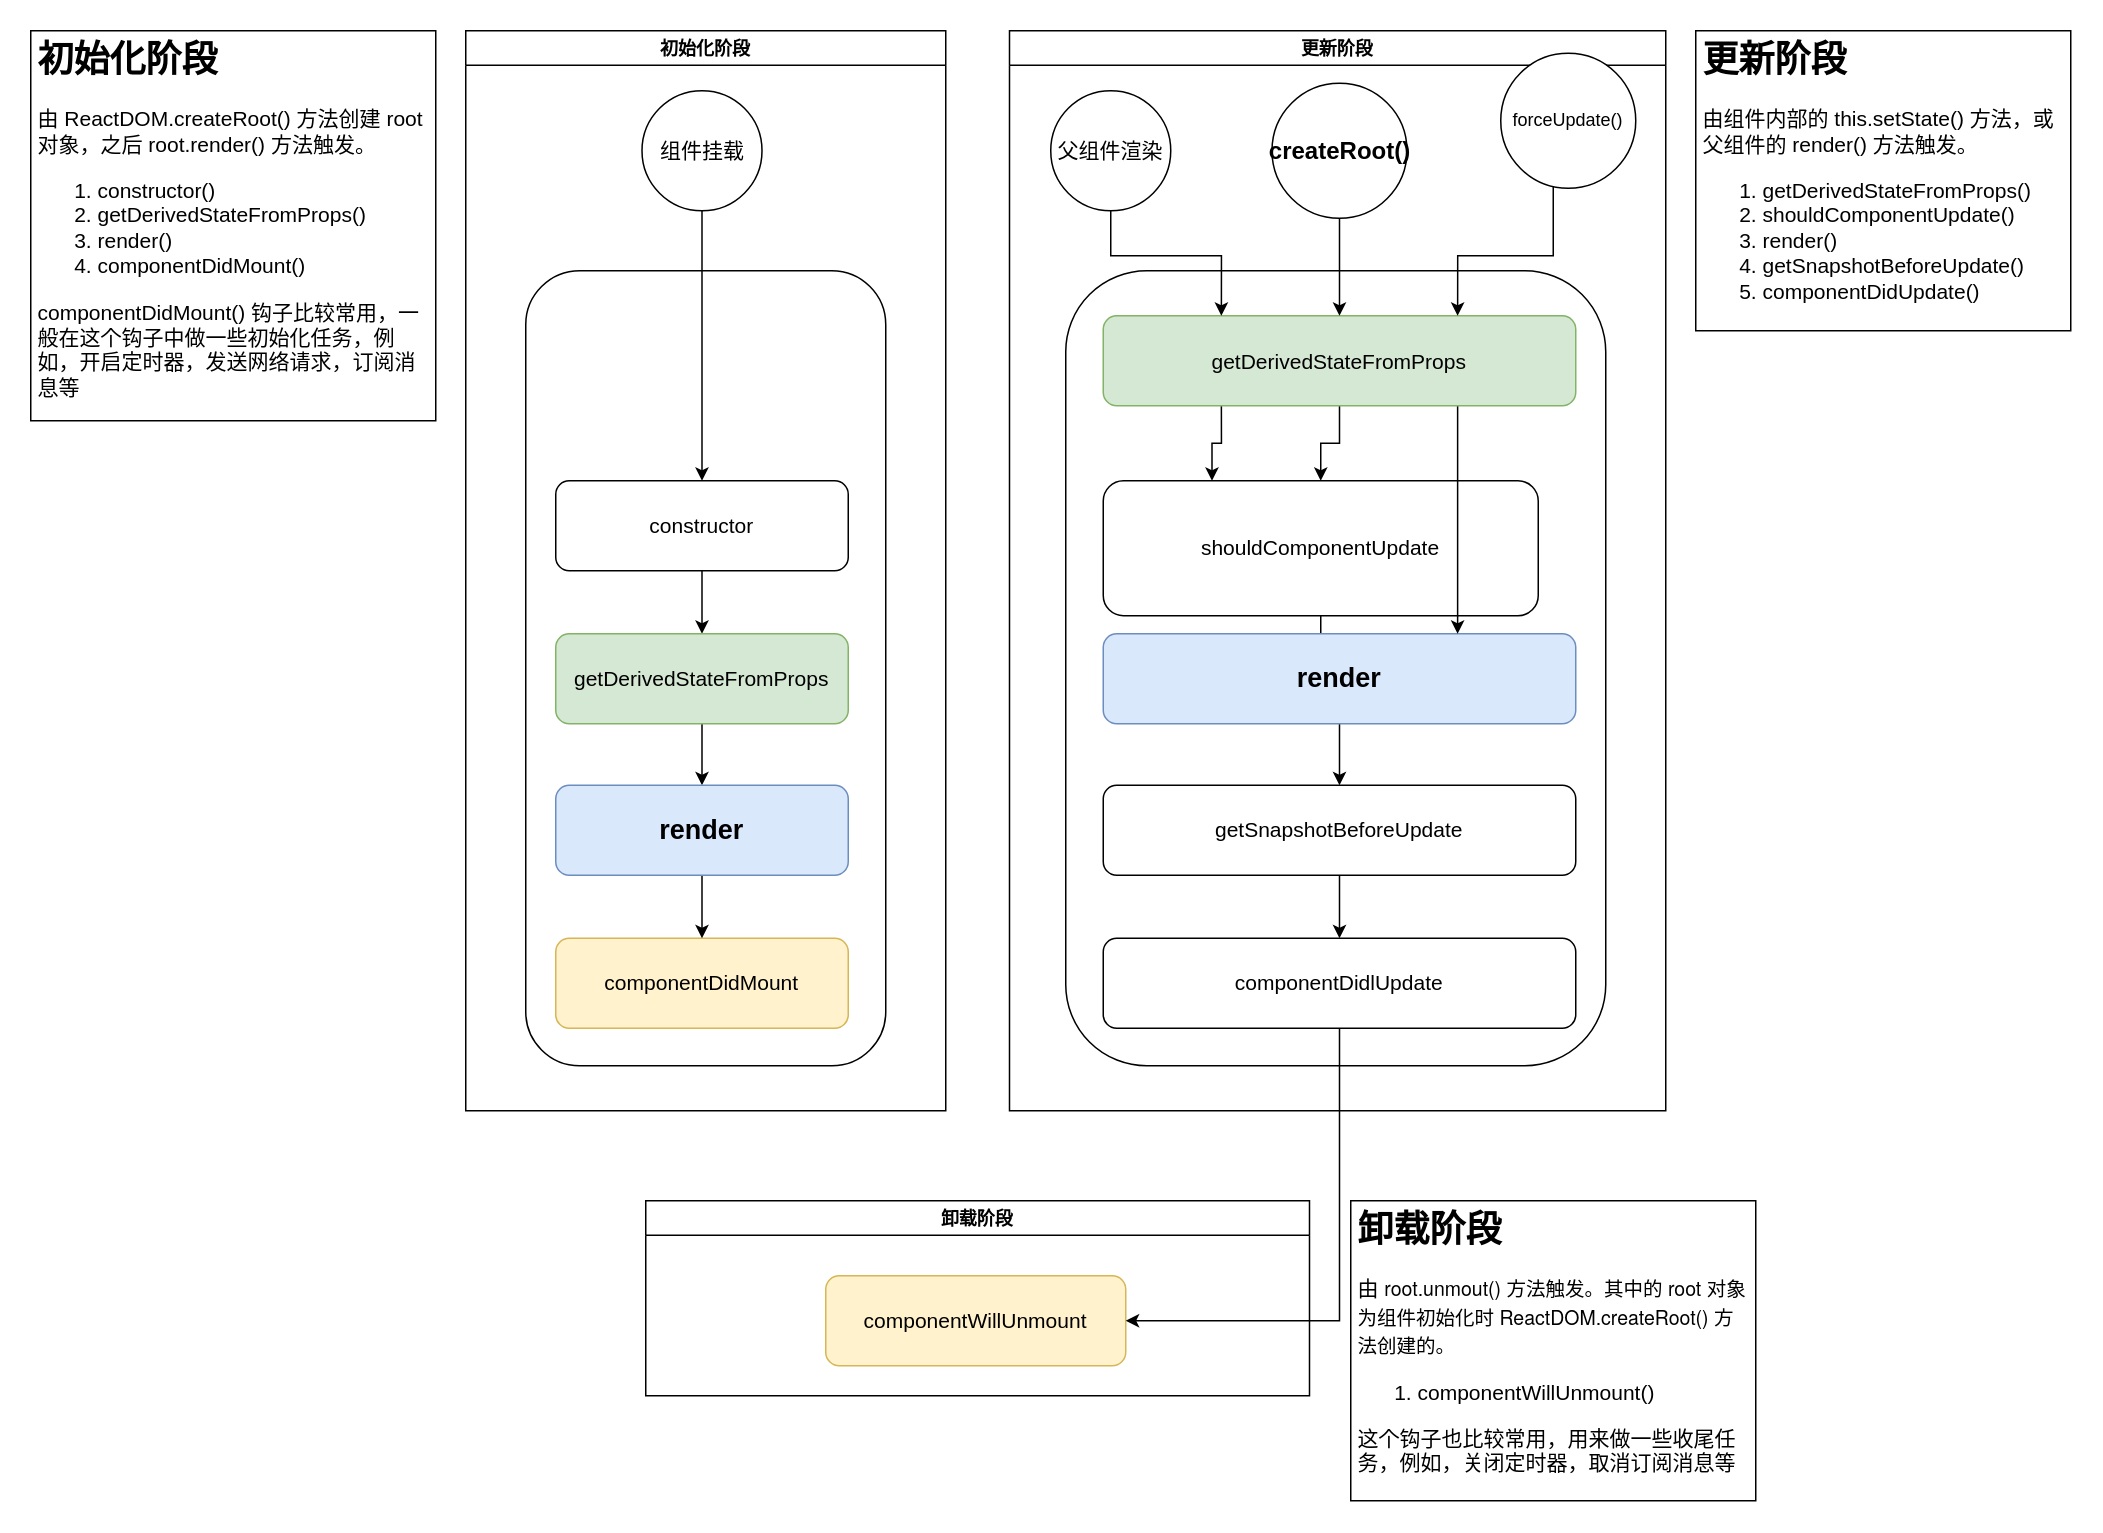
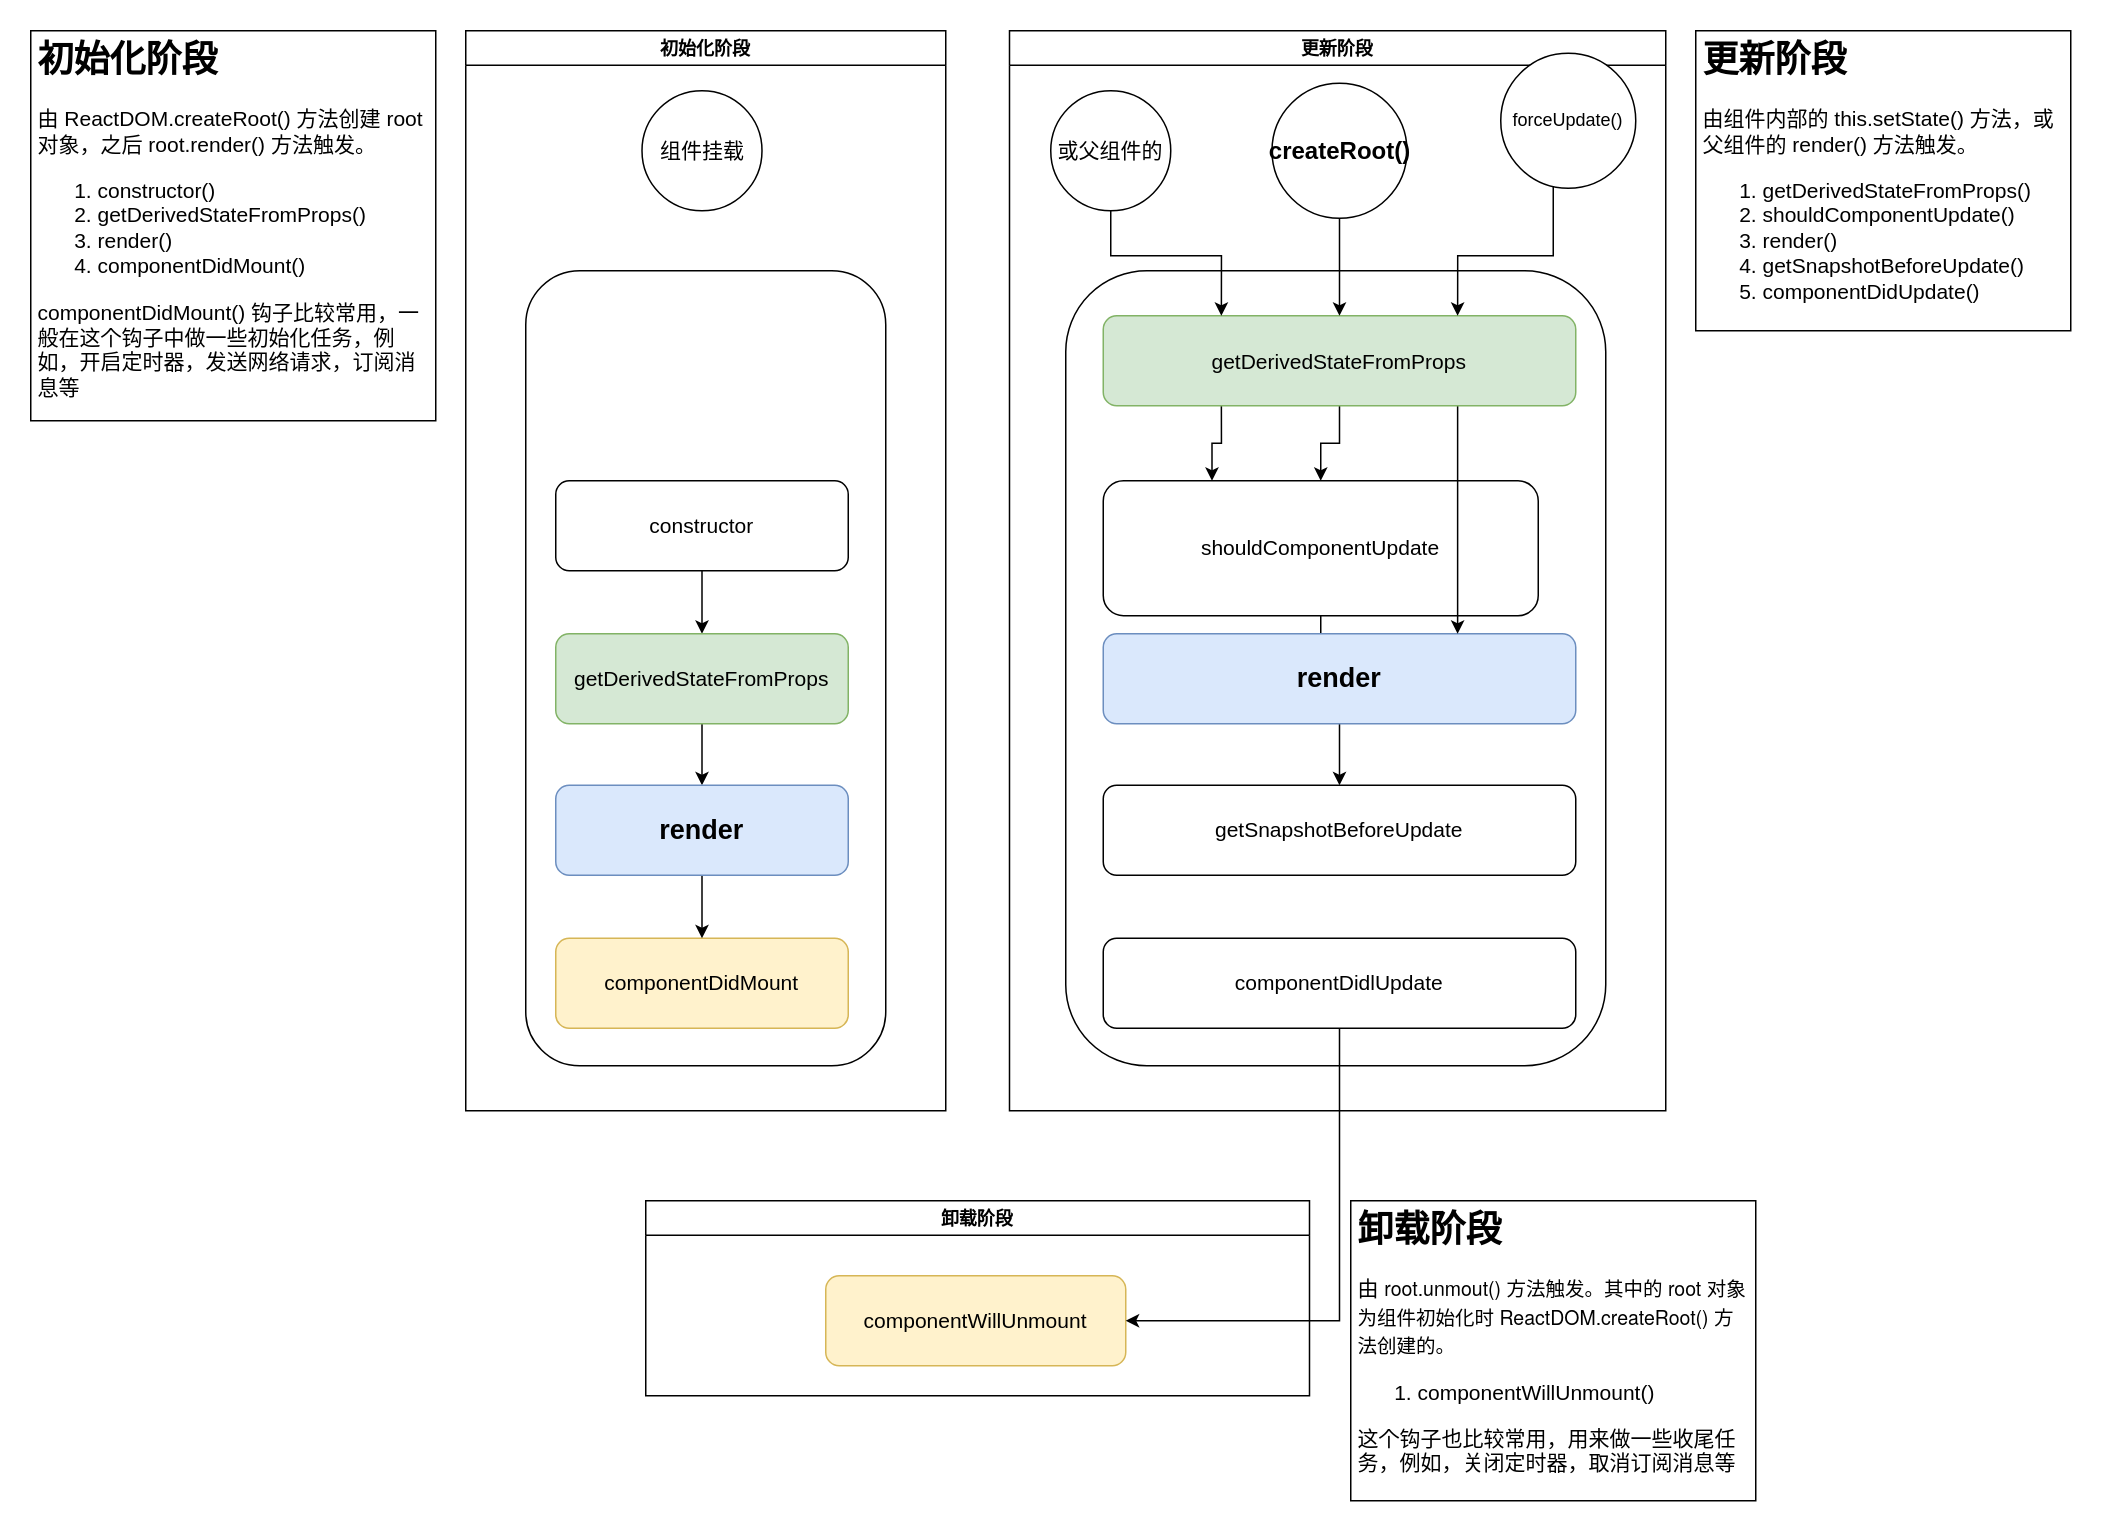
(1111, 151) -> (1111, 151)
(702, 341) -> none
(1340, 901) -> none
